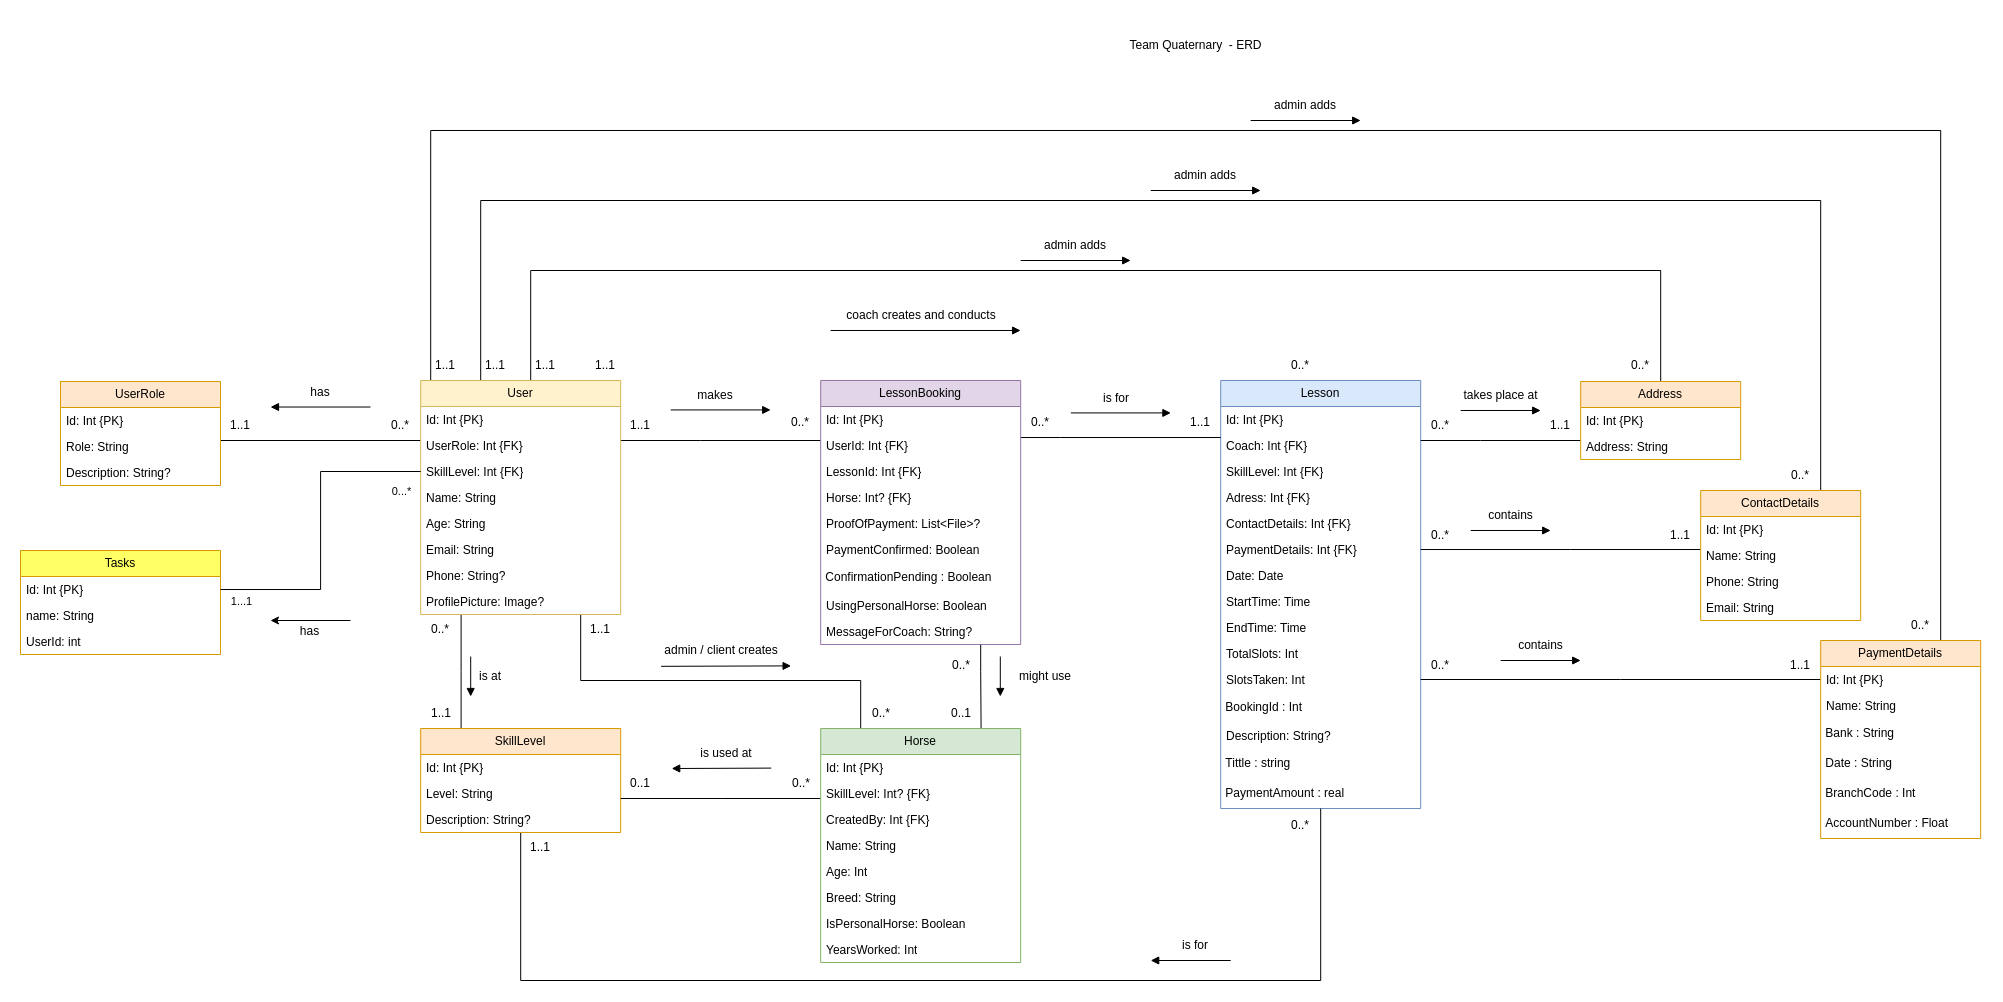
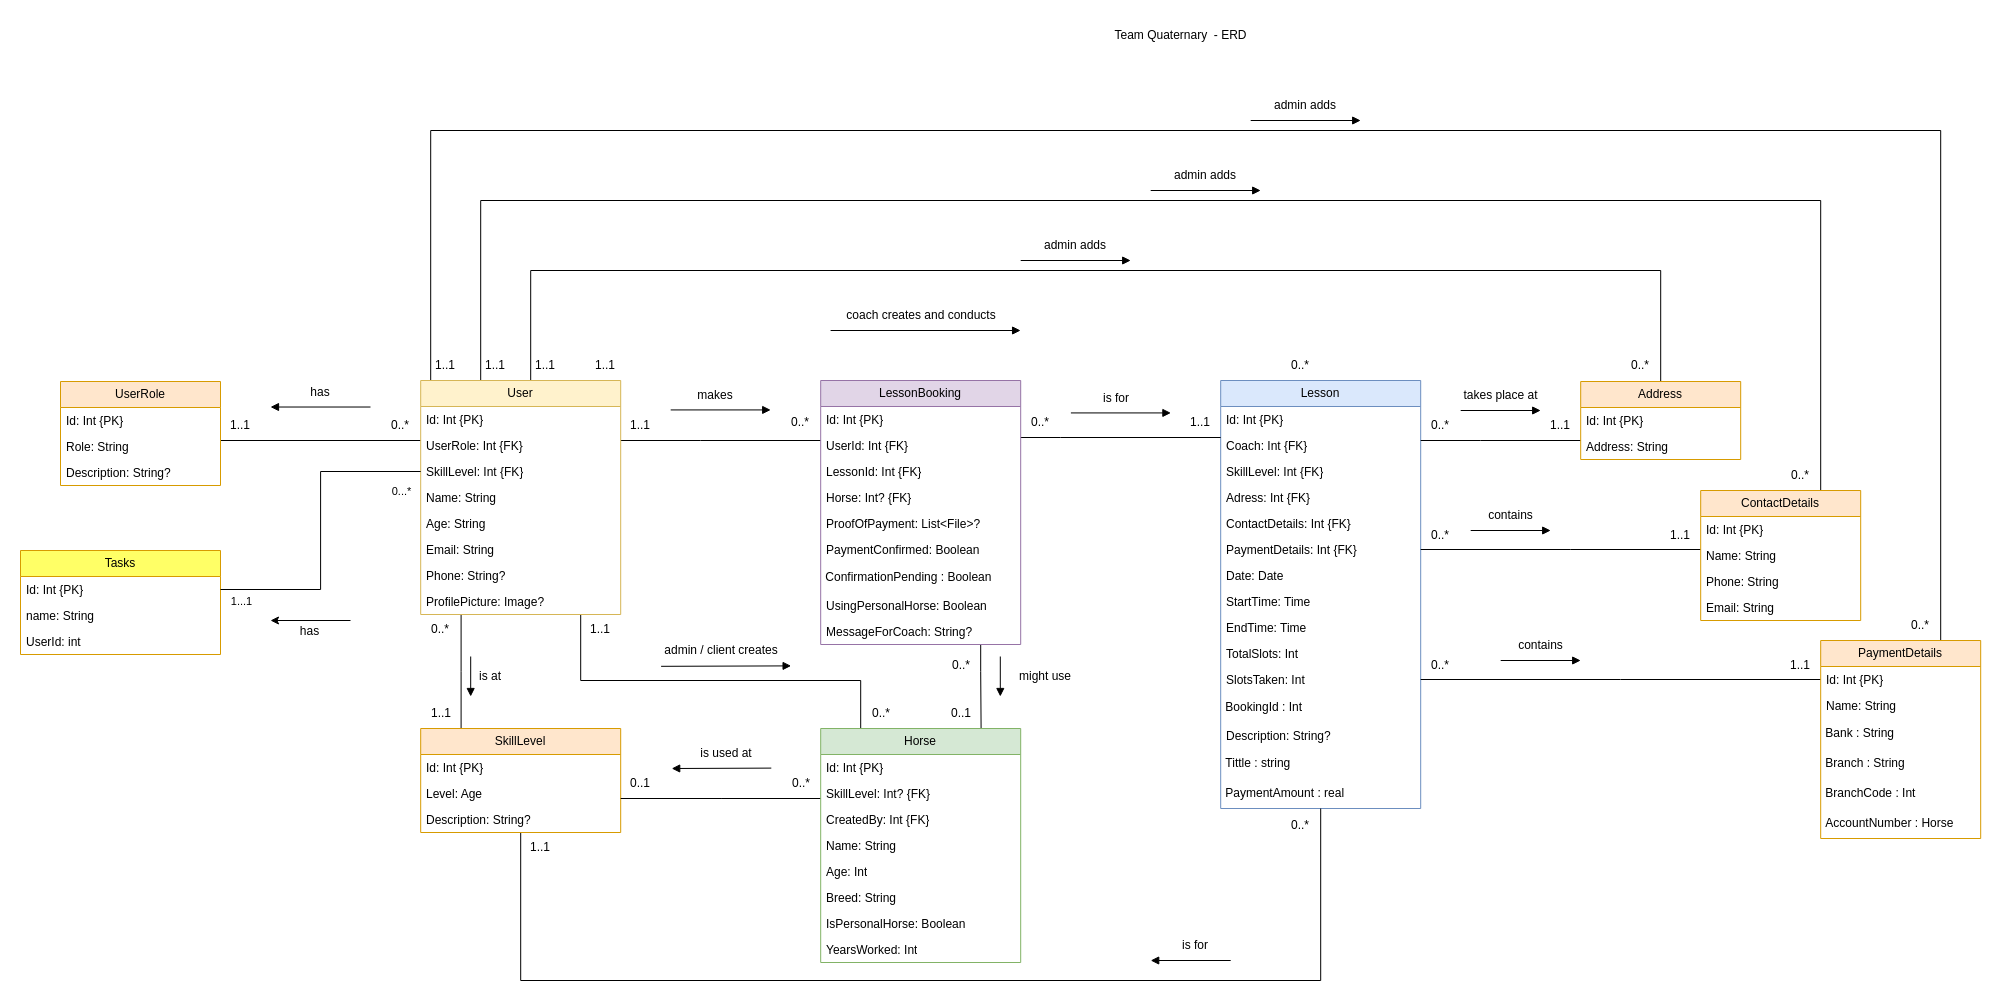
(1196, 46) -> (1181, 36)
(1860, 764) -> (1867, 764)
(464, 795) -> (455, 795)
(1887, 824) -> (1888, 824)
